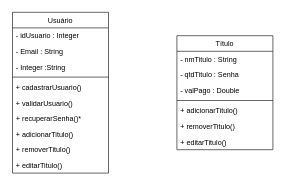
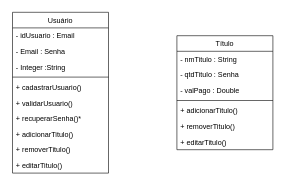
(52, 36) -> (46, 36)
(41, 52) -> (40, 52)
